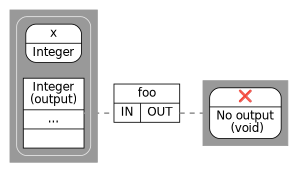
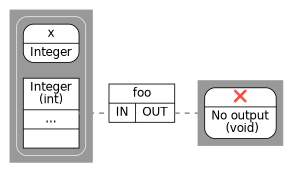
(54, 100) -> (51, 100)
